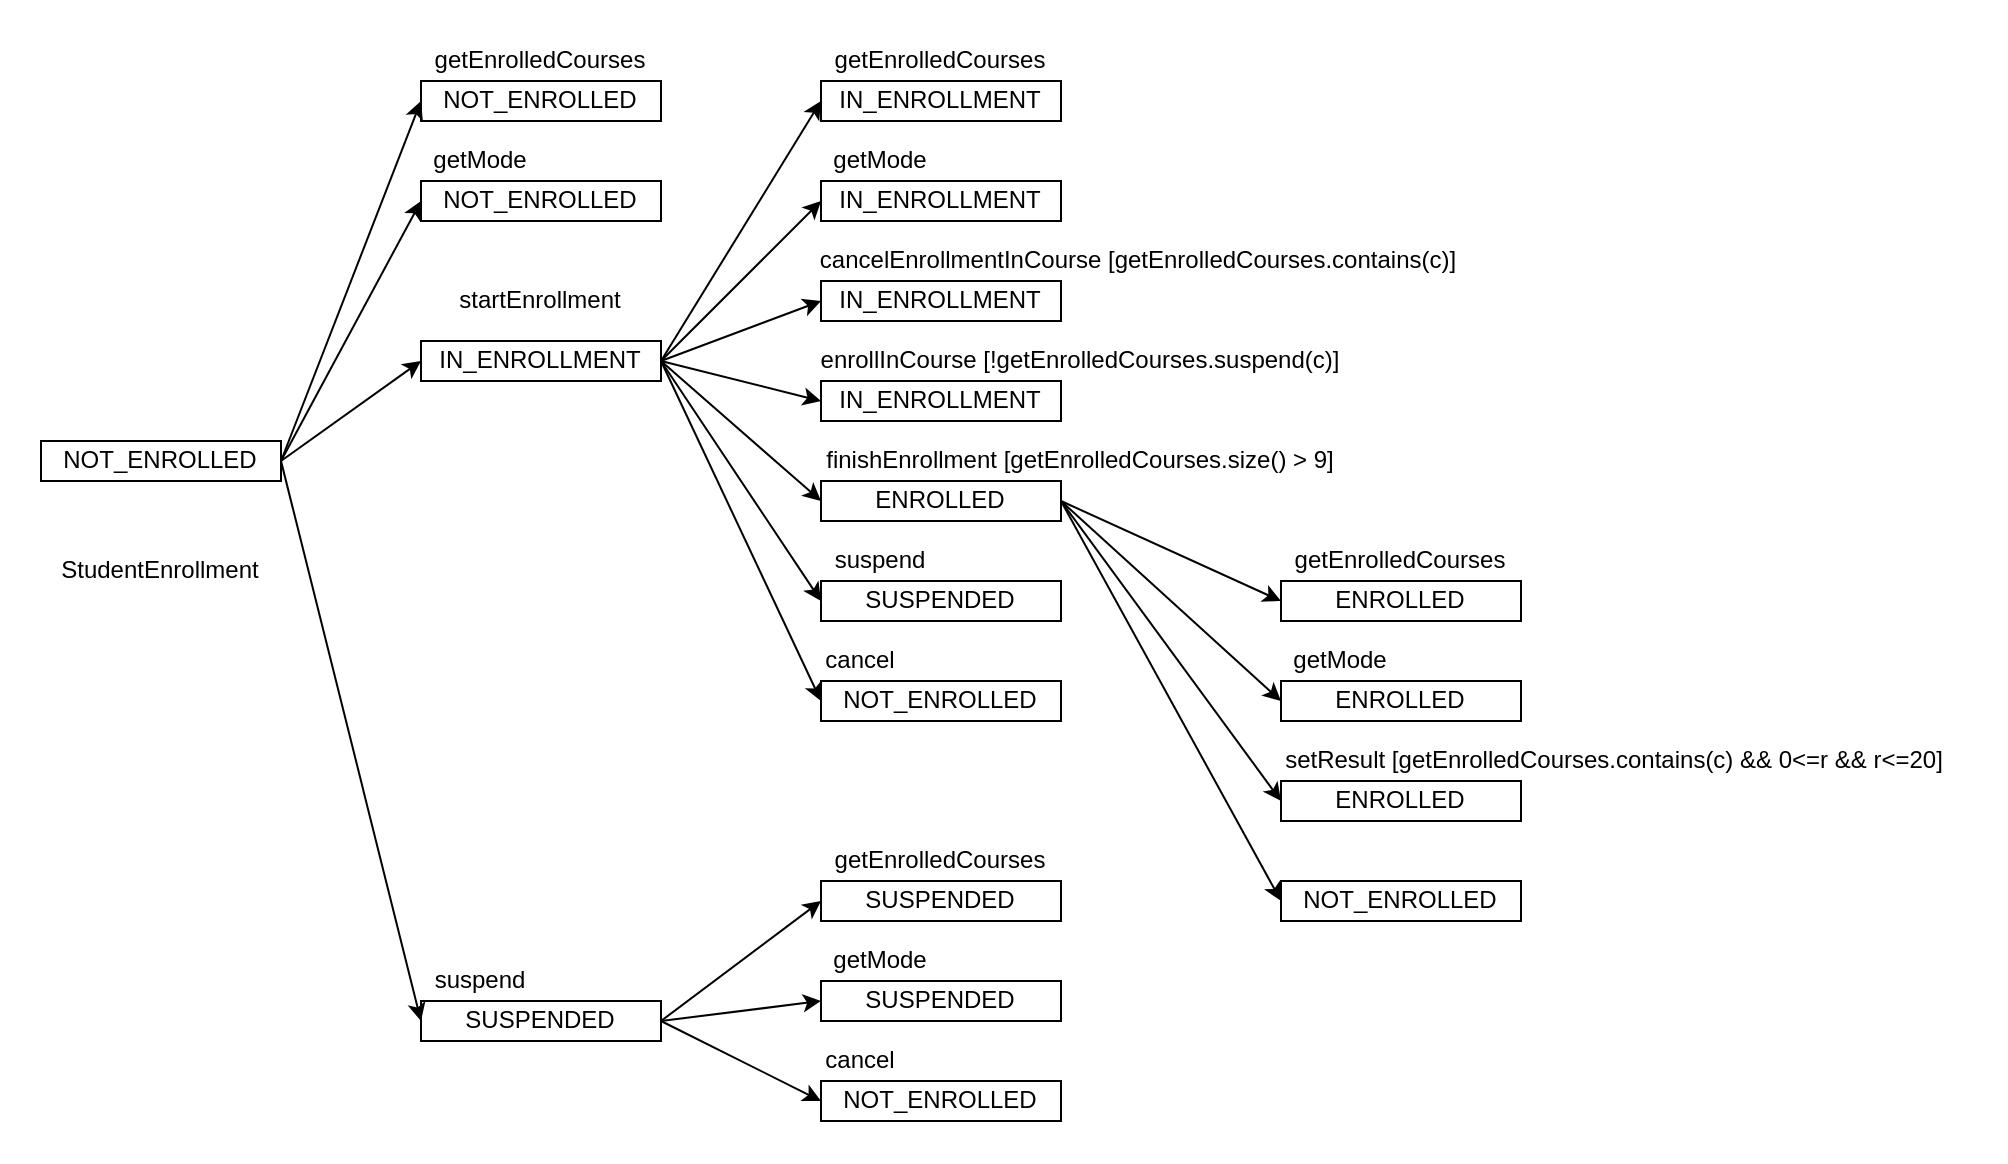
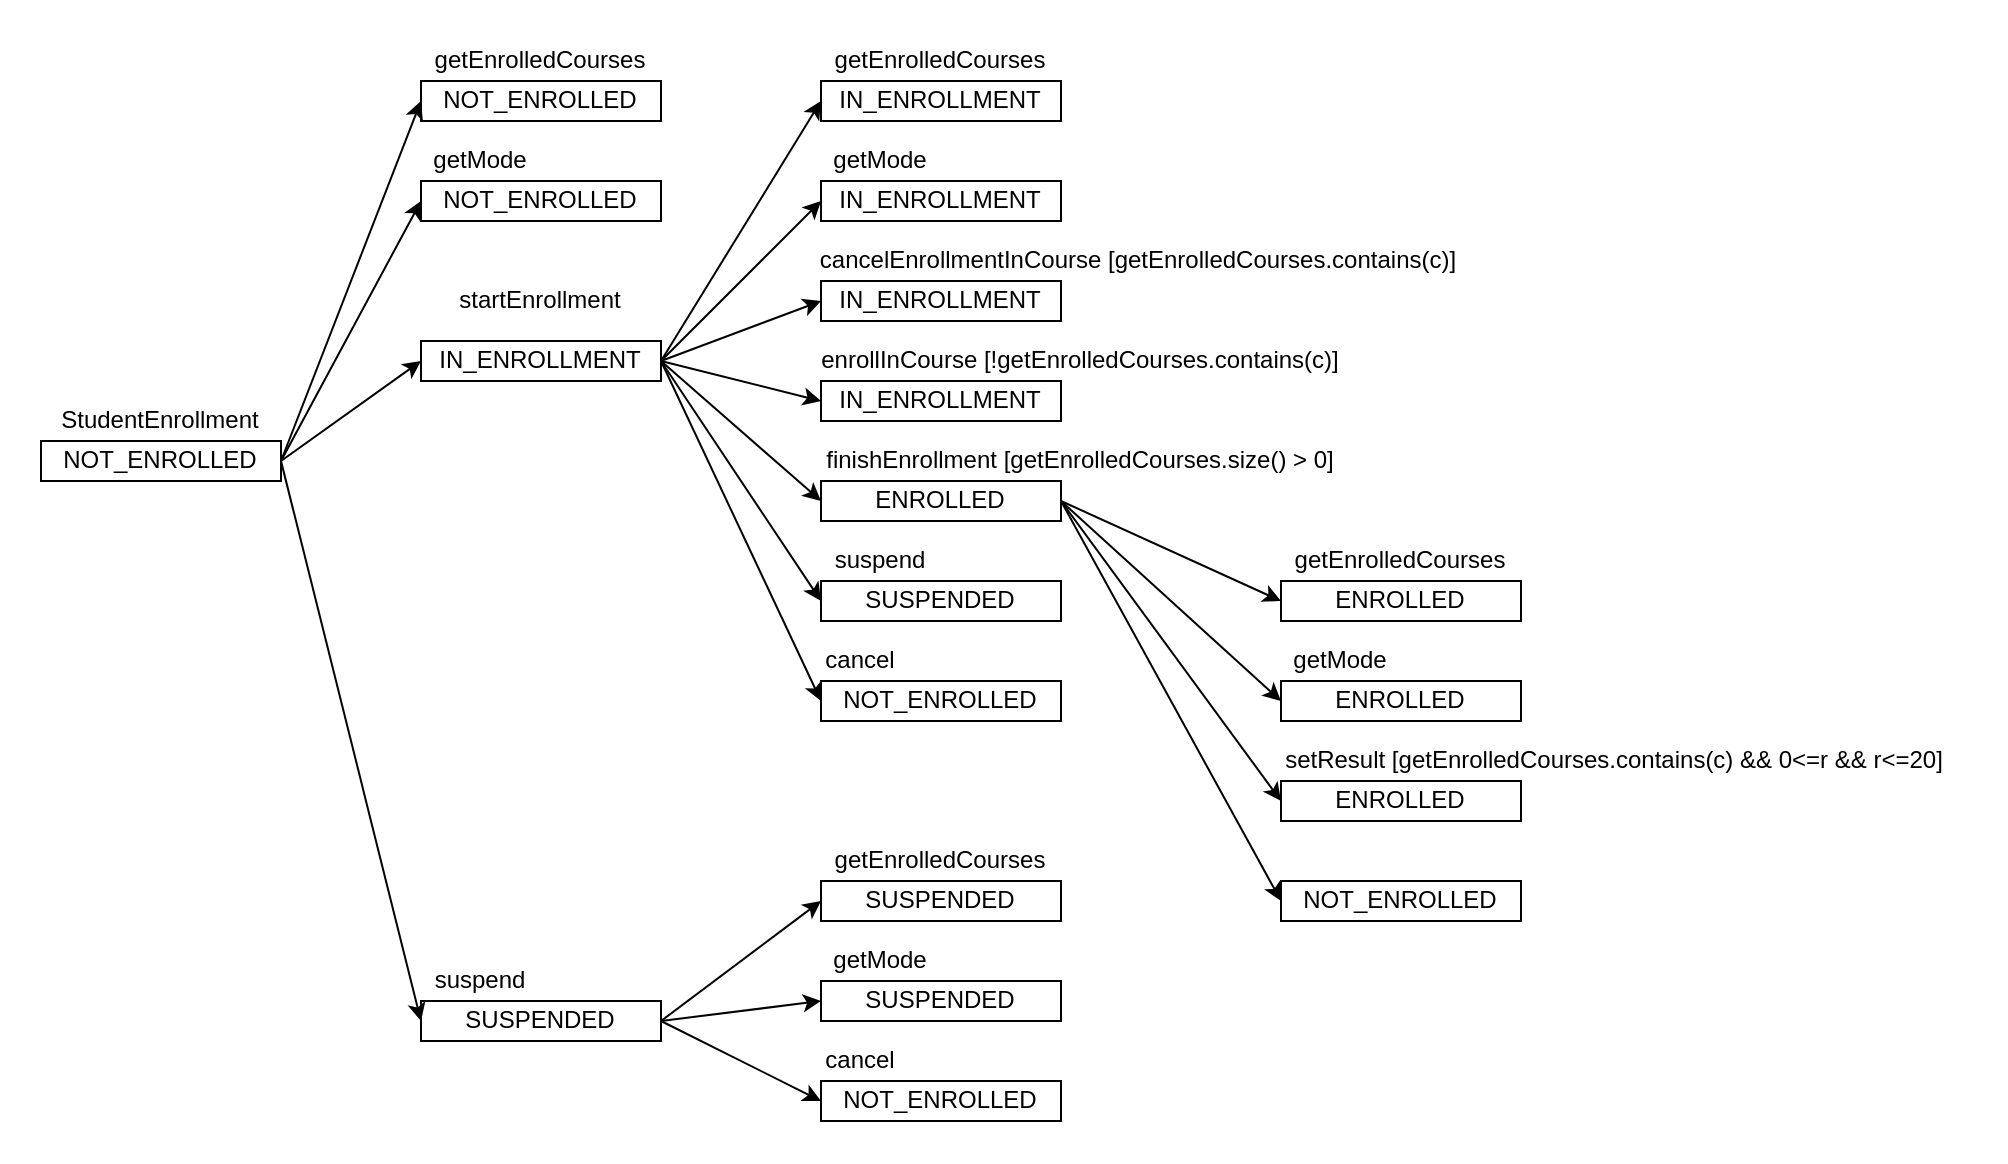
(1081, 361) -> (1081, 361)
(1081, 461) -> (1081, 461)
(161, 571) -> (161, 421)
